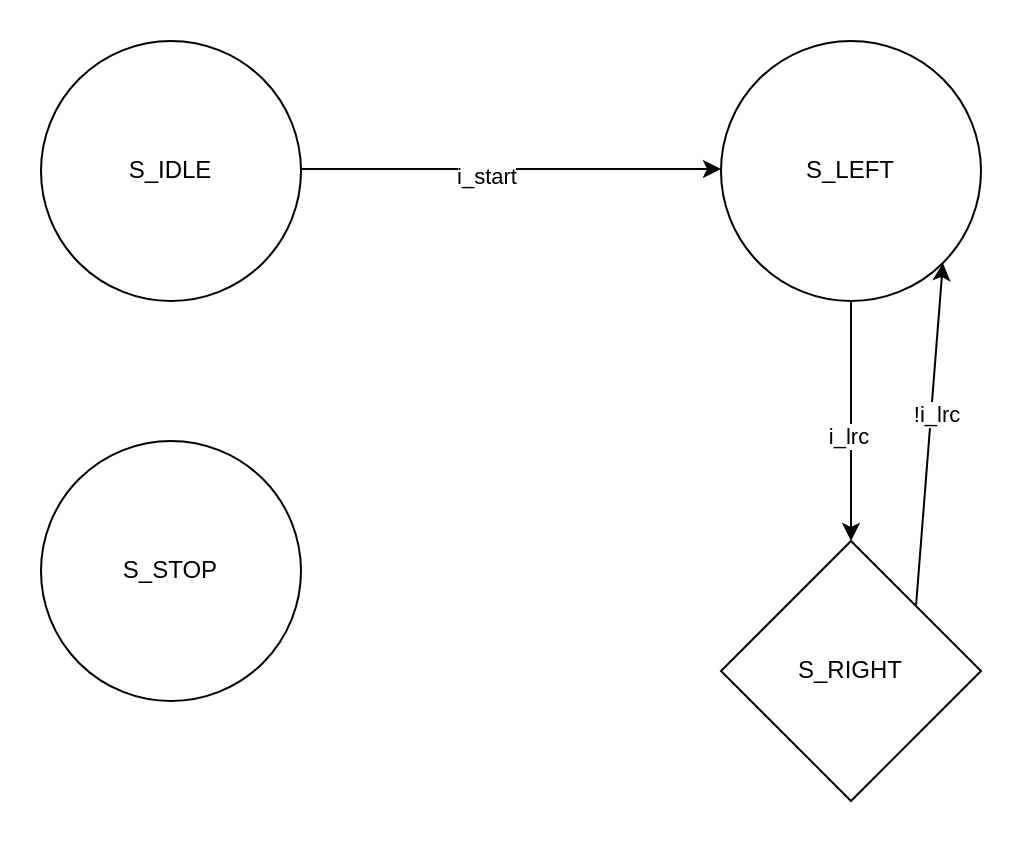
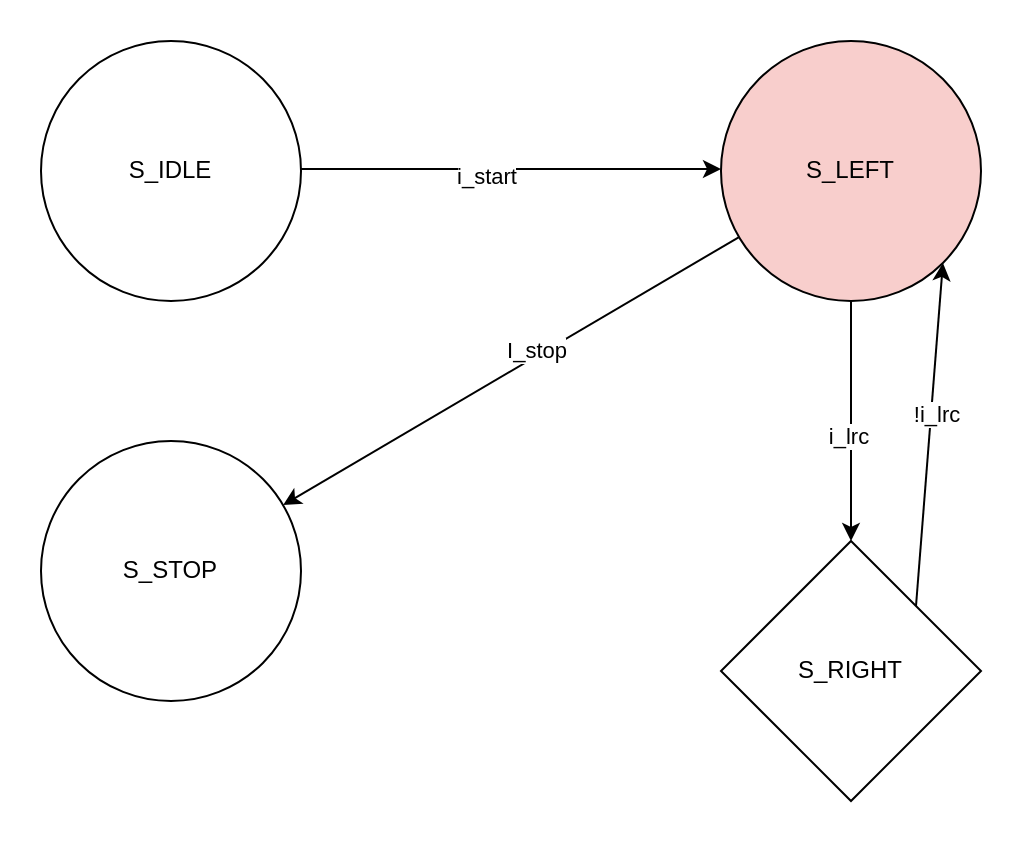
(851, 171) -> (851, 171)
none -> (517, 368)
